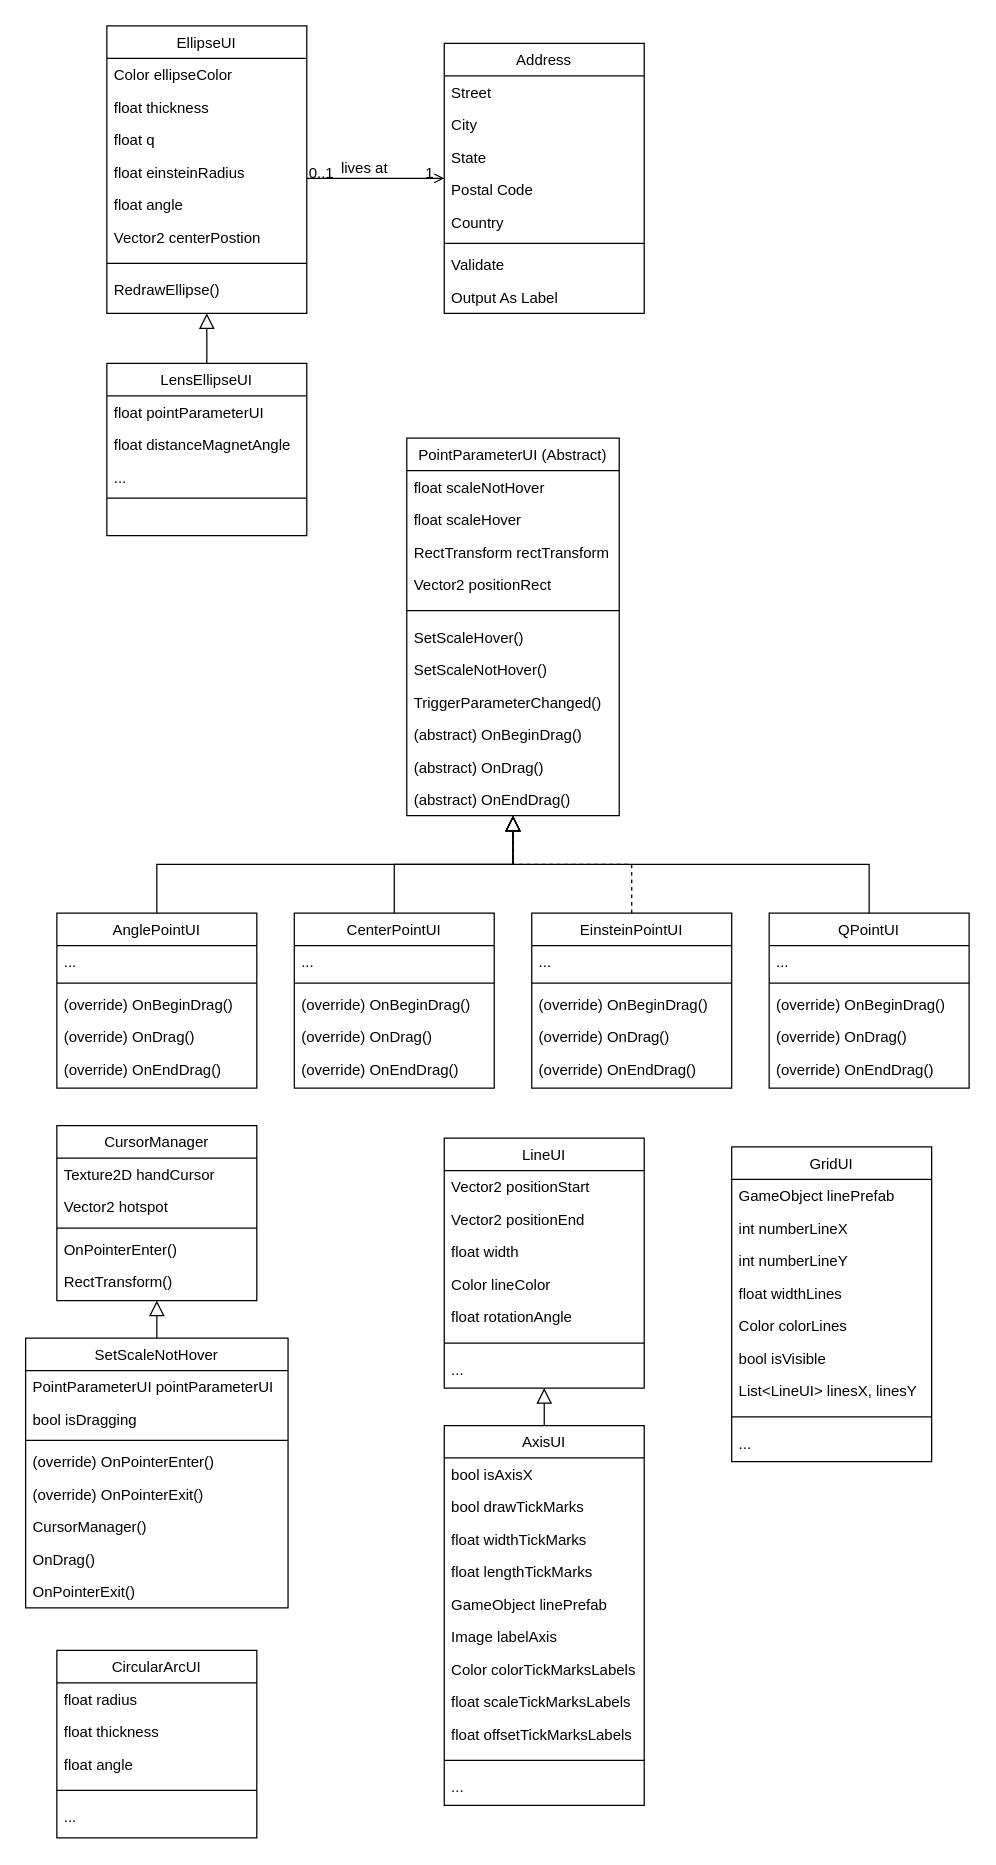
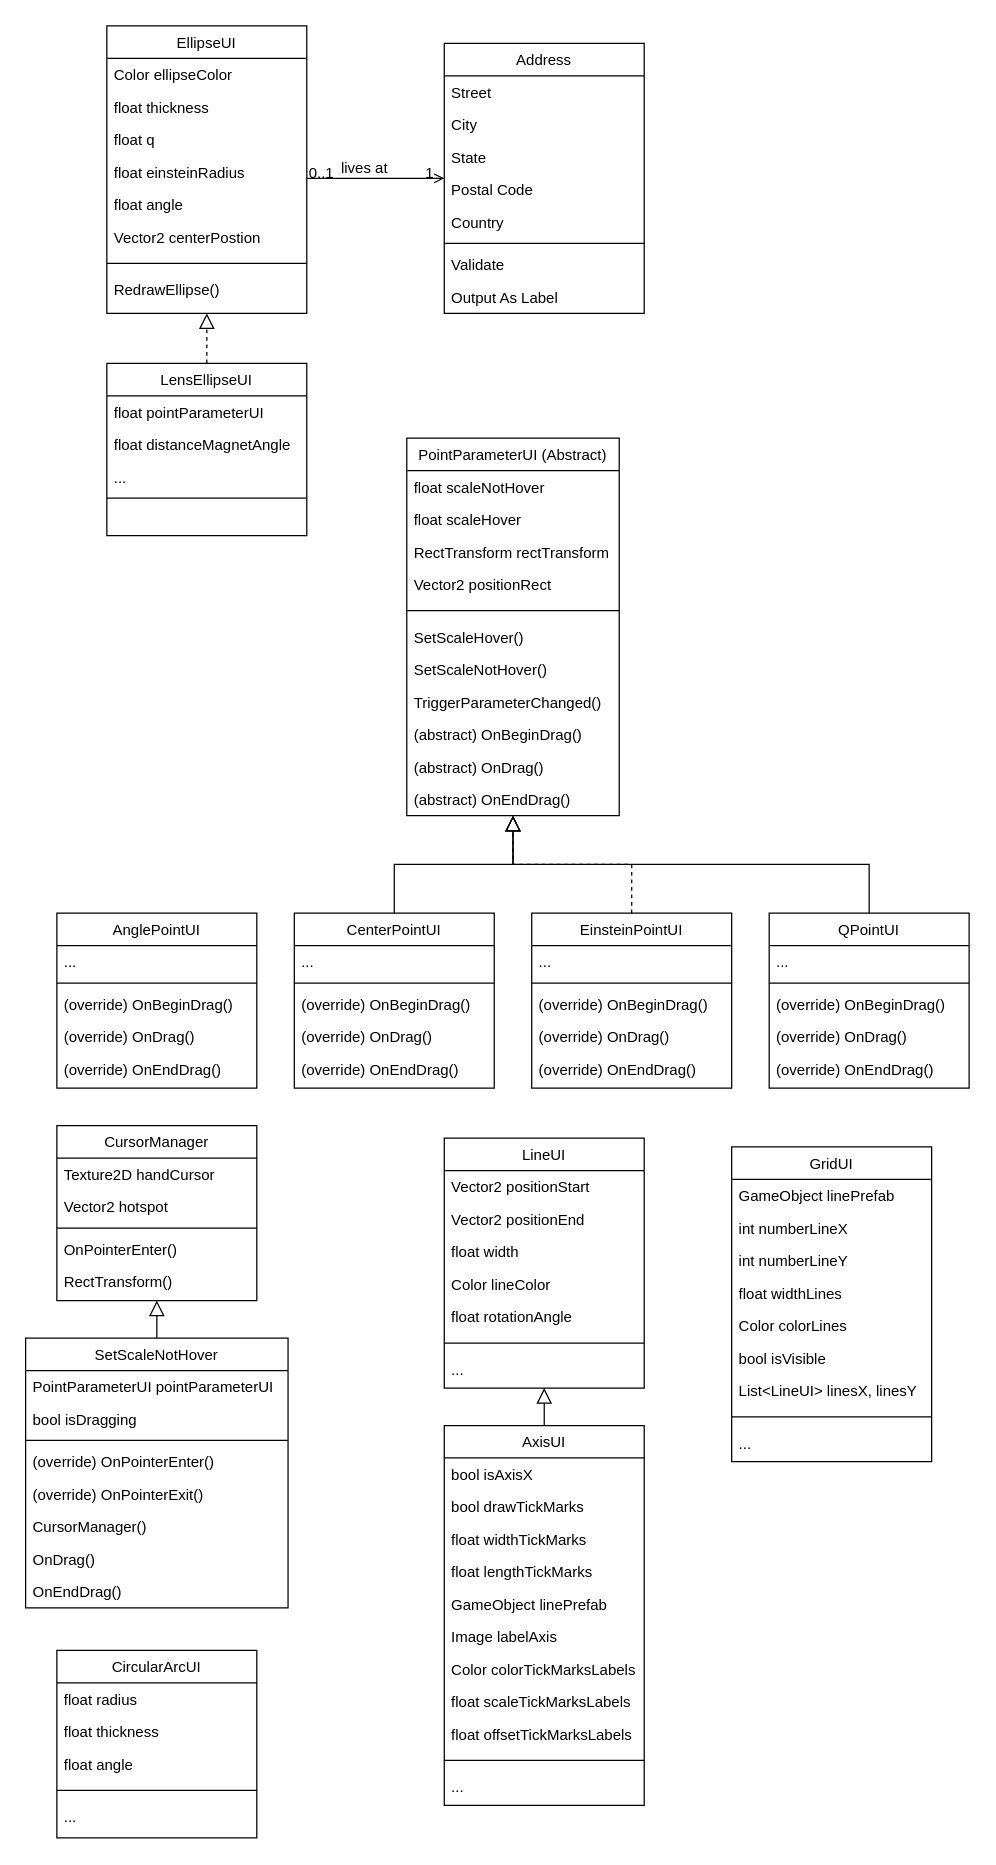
(207, 346) -> (207, 346)
(250, 864) -> none
(92, 1593) -> (79, 1593)
